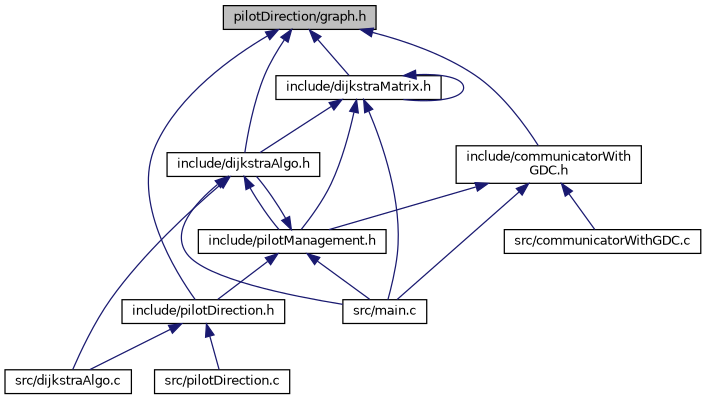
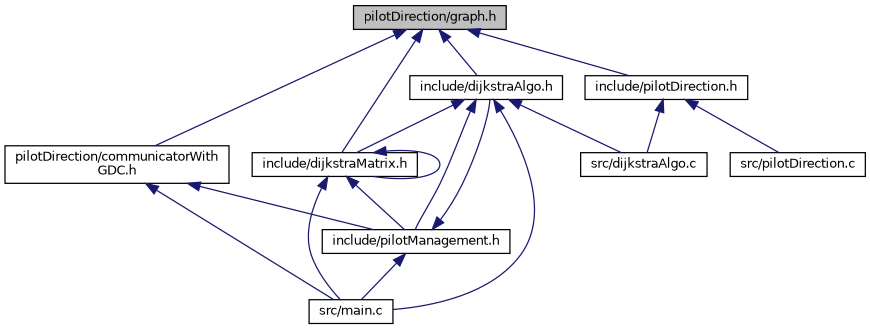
(296, 130) -> (405, 129)
(549, 165) -> (117, 165)
(603, 242) -> none
(249, 276) -> none
